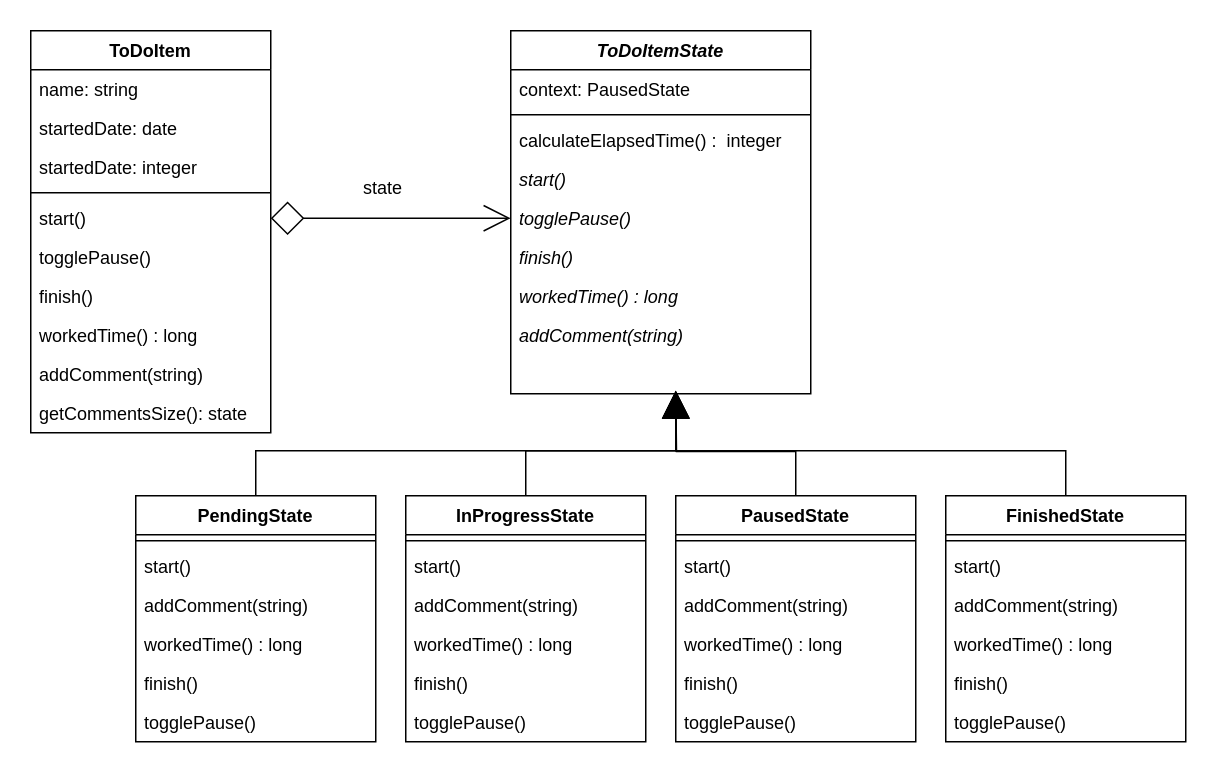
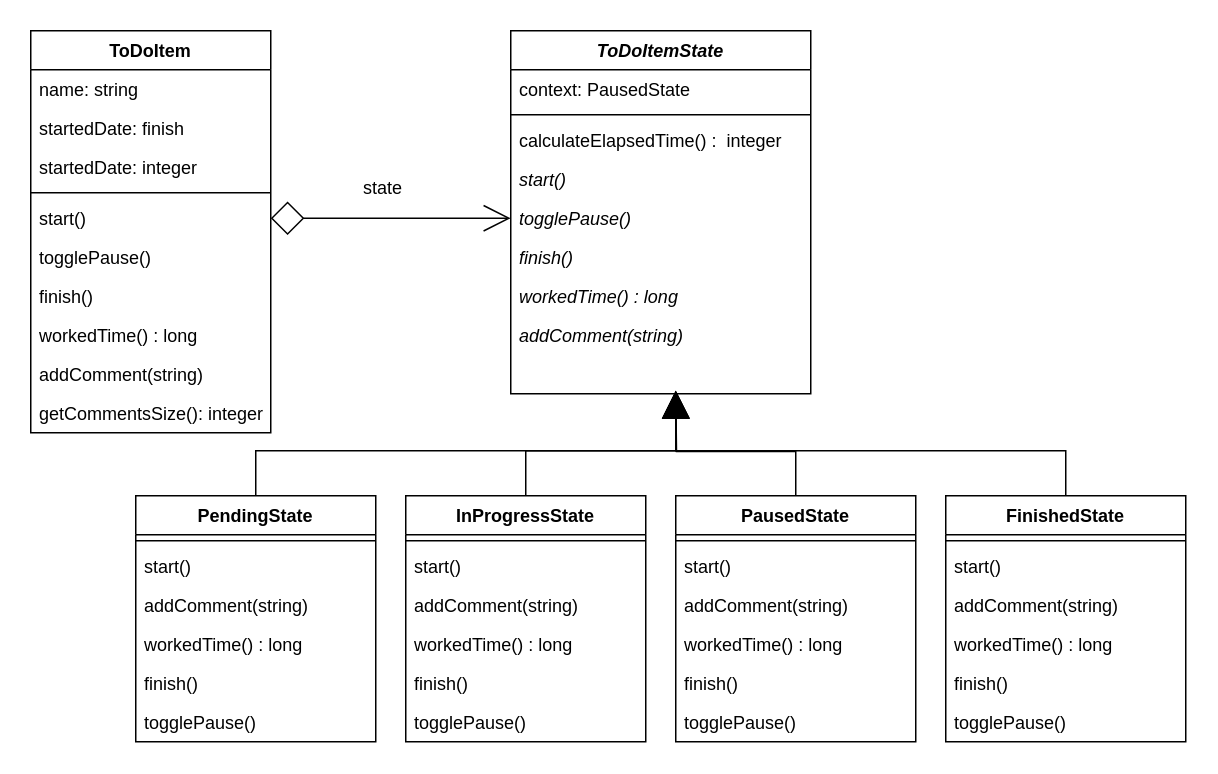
(120, 129) -> (125, 129)
(153, 414) -> (161, 414)
